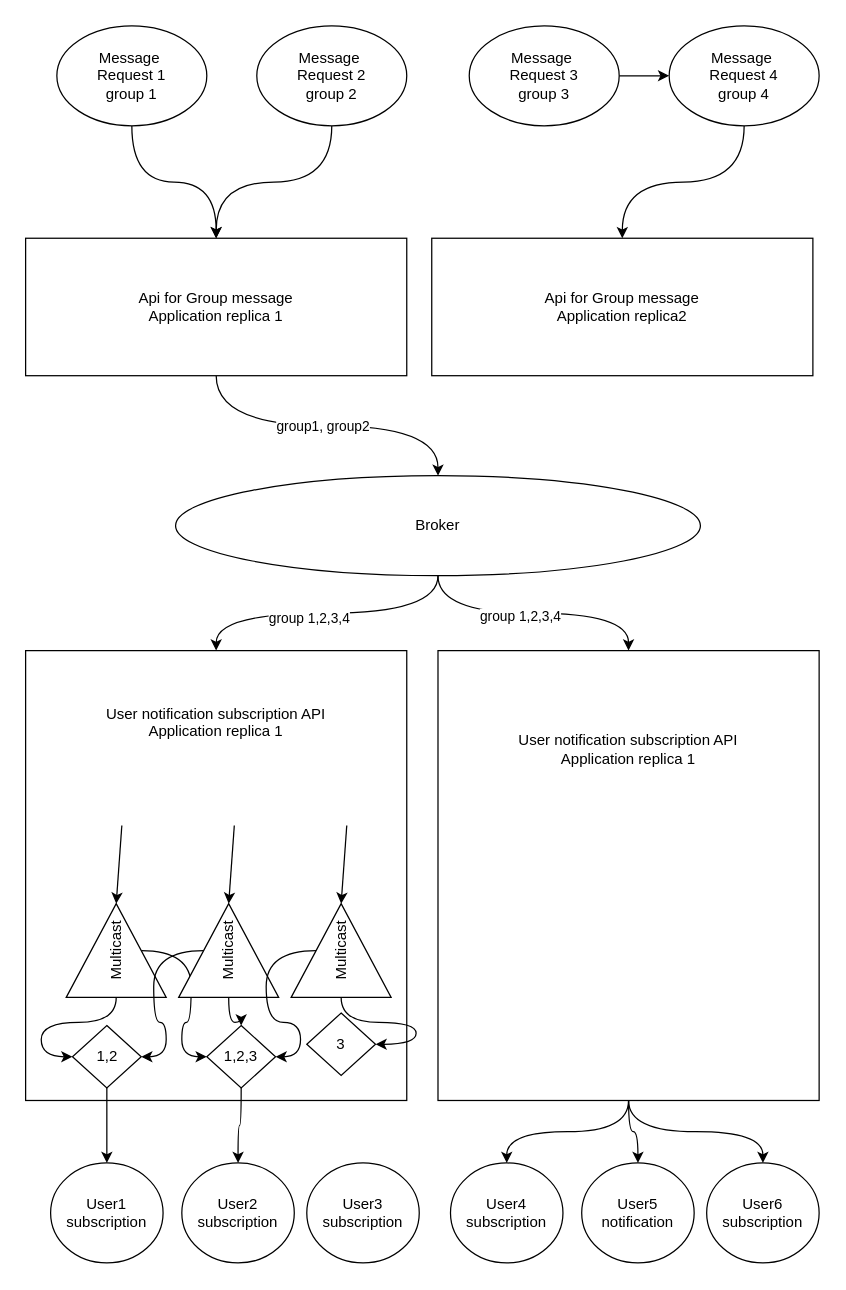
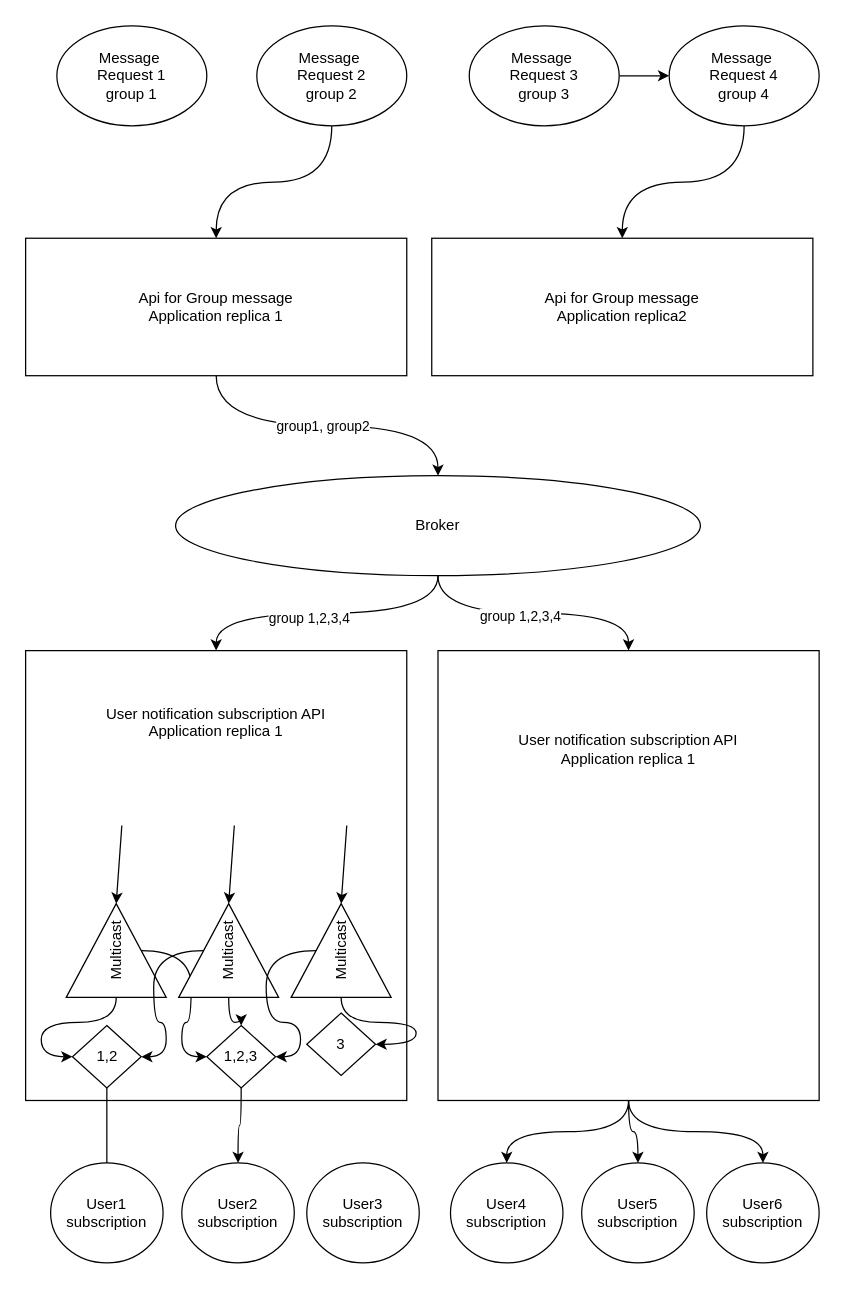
(165, 181) -> none
(107, 1153) -> (107, 1156)
(638, 1213) -> (638, 1213)
